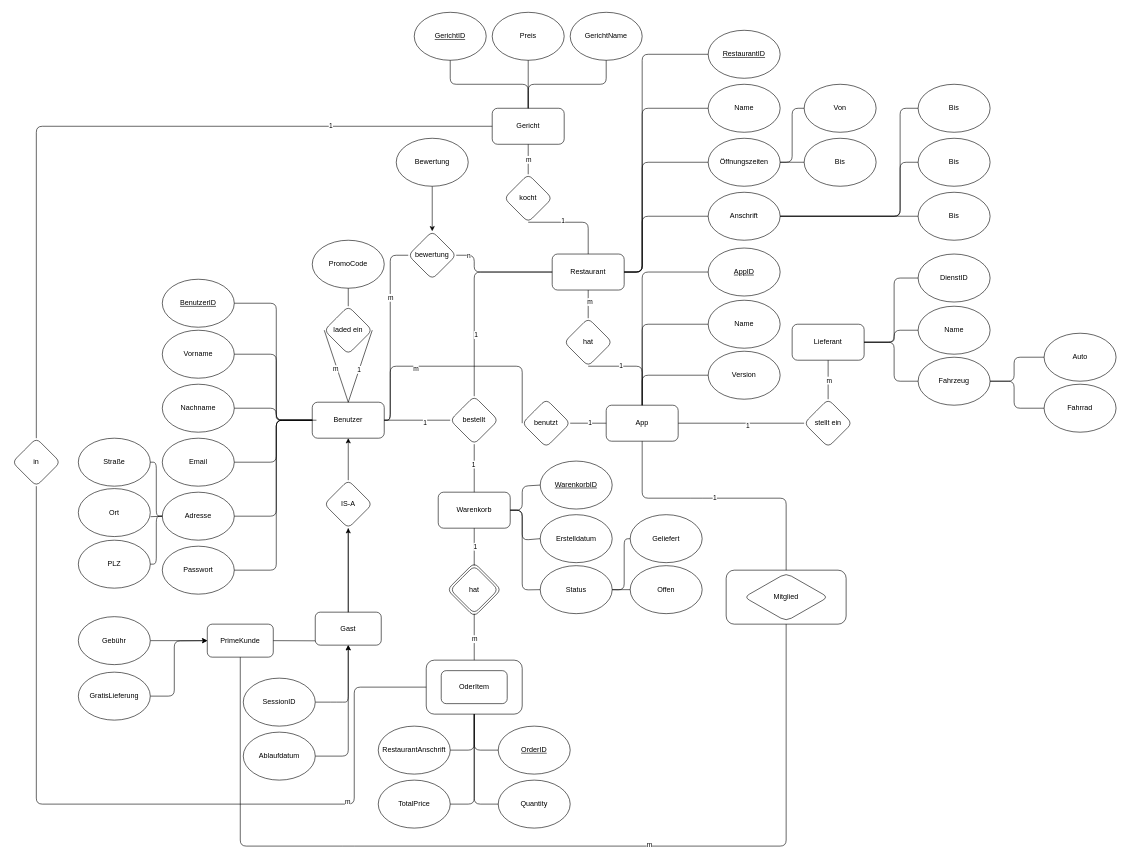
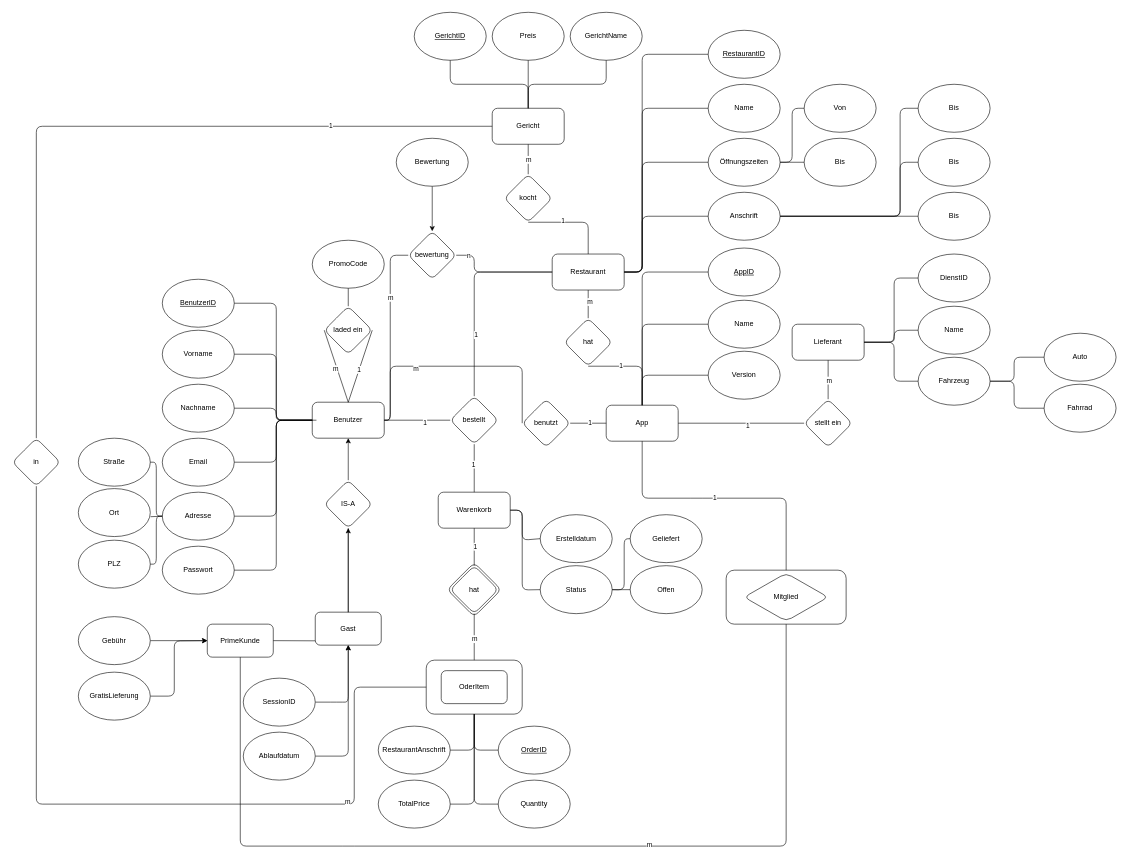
(576, 485) -> none
(523, 489) -> none
